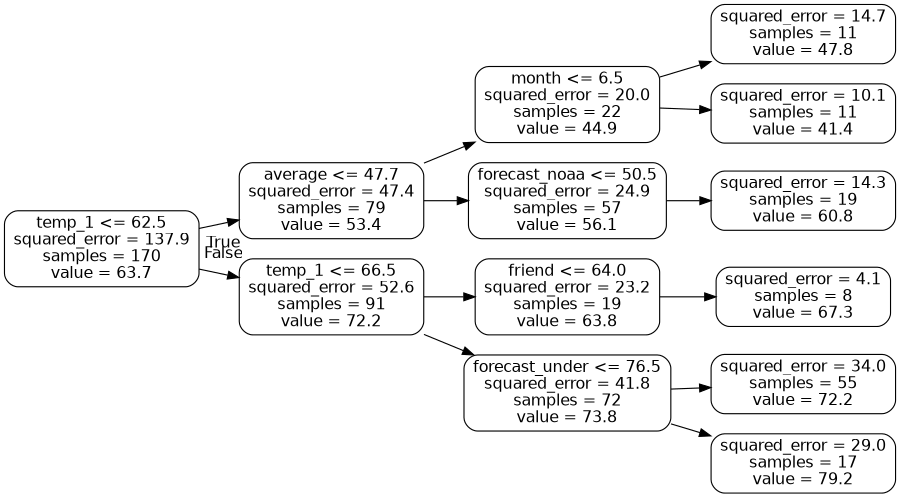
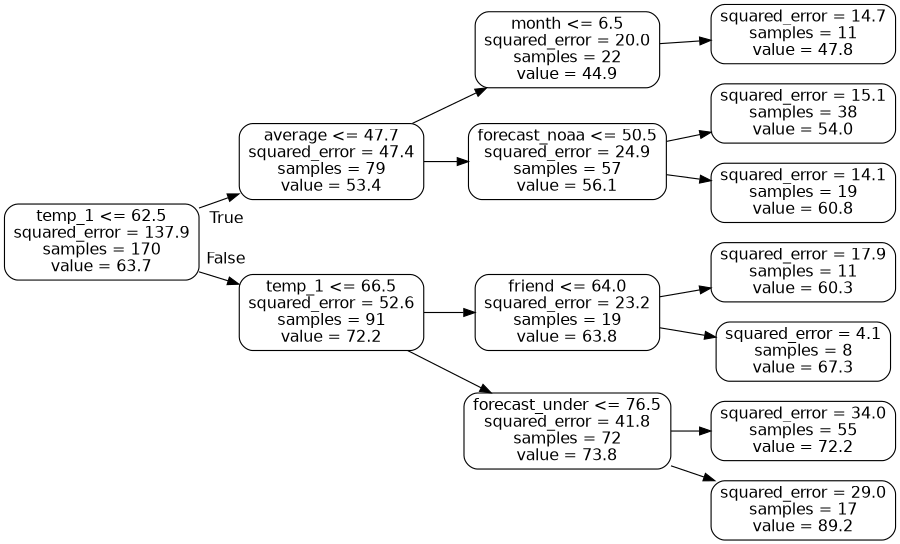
(803, 113) -> none
none -> (803, 113)
(803, 201) -> (803, 193)
none -> (803, 272)
(803, 463) -> (803, 510)
